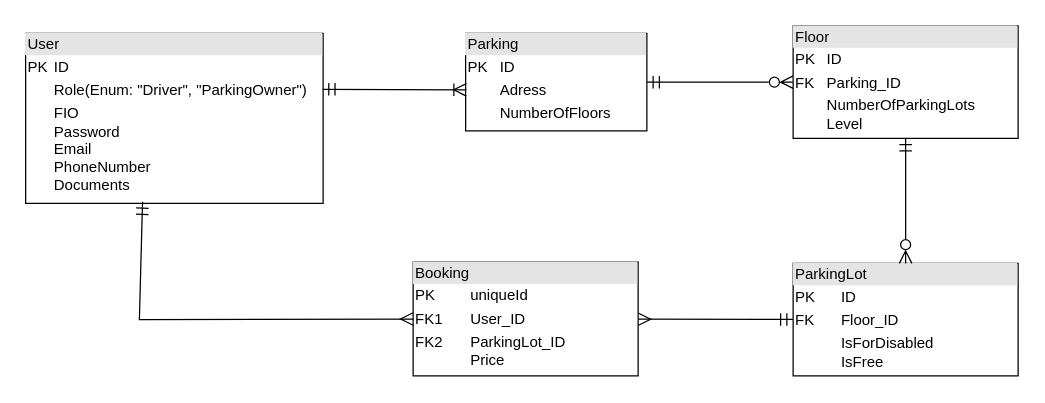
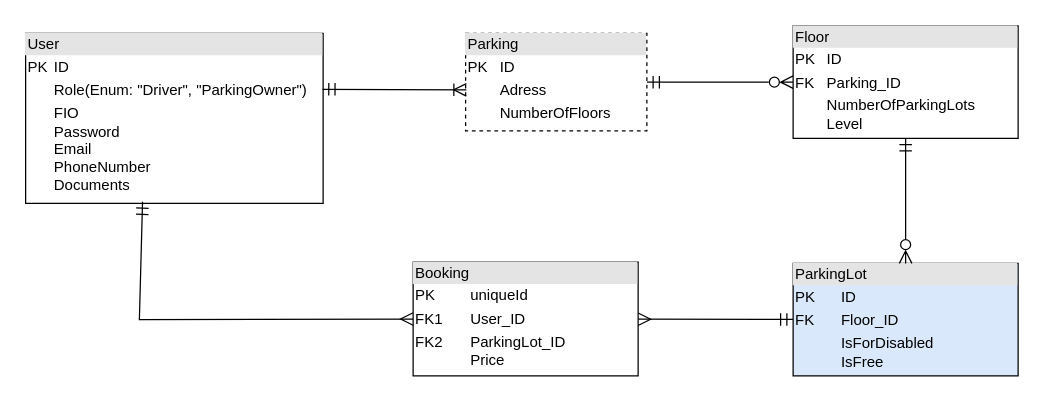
(556, 82) -> (556, 82)
(906, 319) -> (906, 319)
